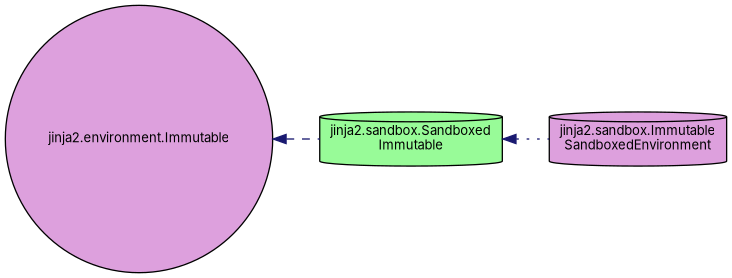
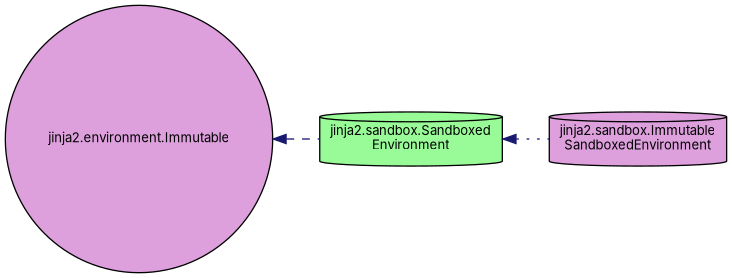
(411, 139) -> (411, 139)
